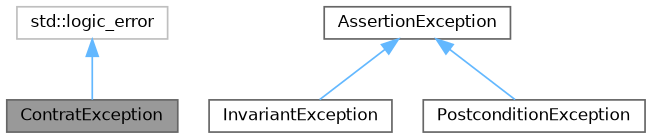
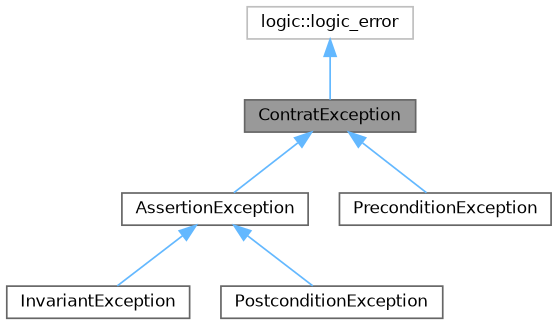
(92, 23) -> (330, 23)
none -> (266, 168)
none -> (445, 209)
